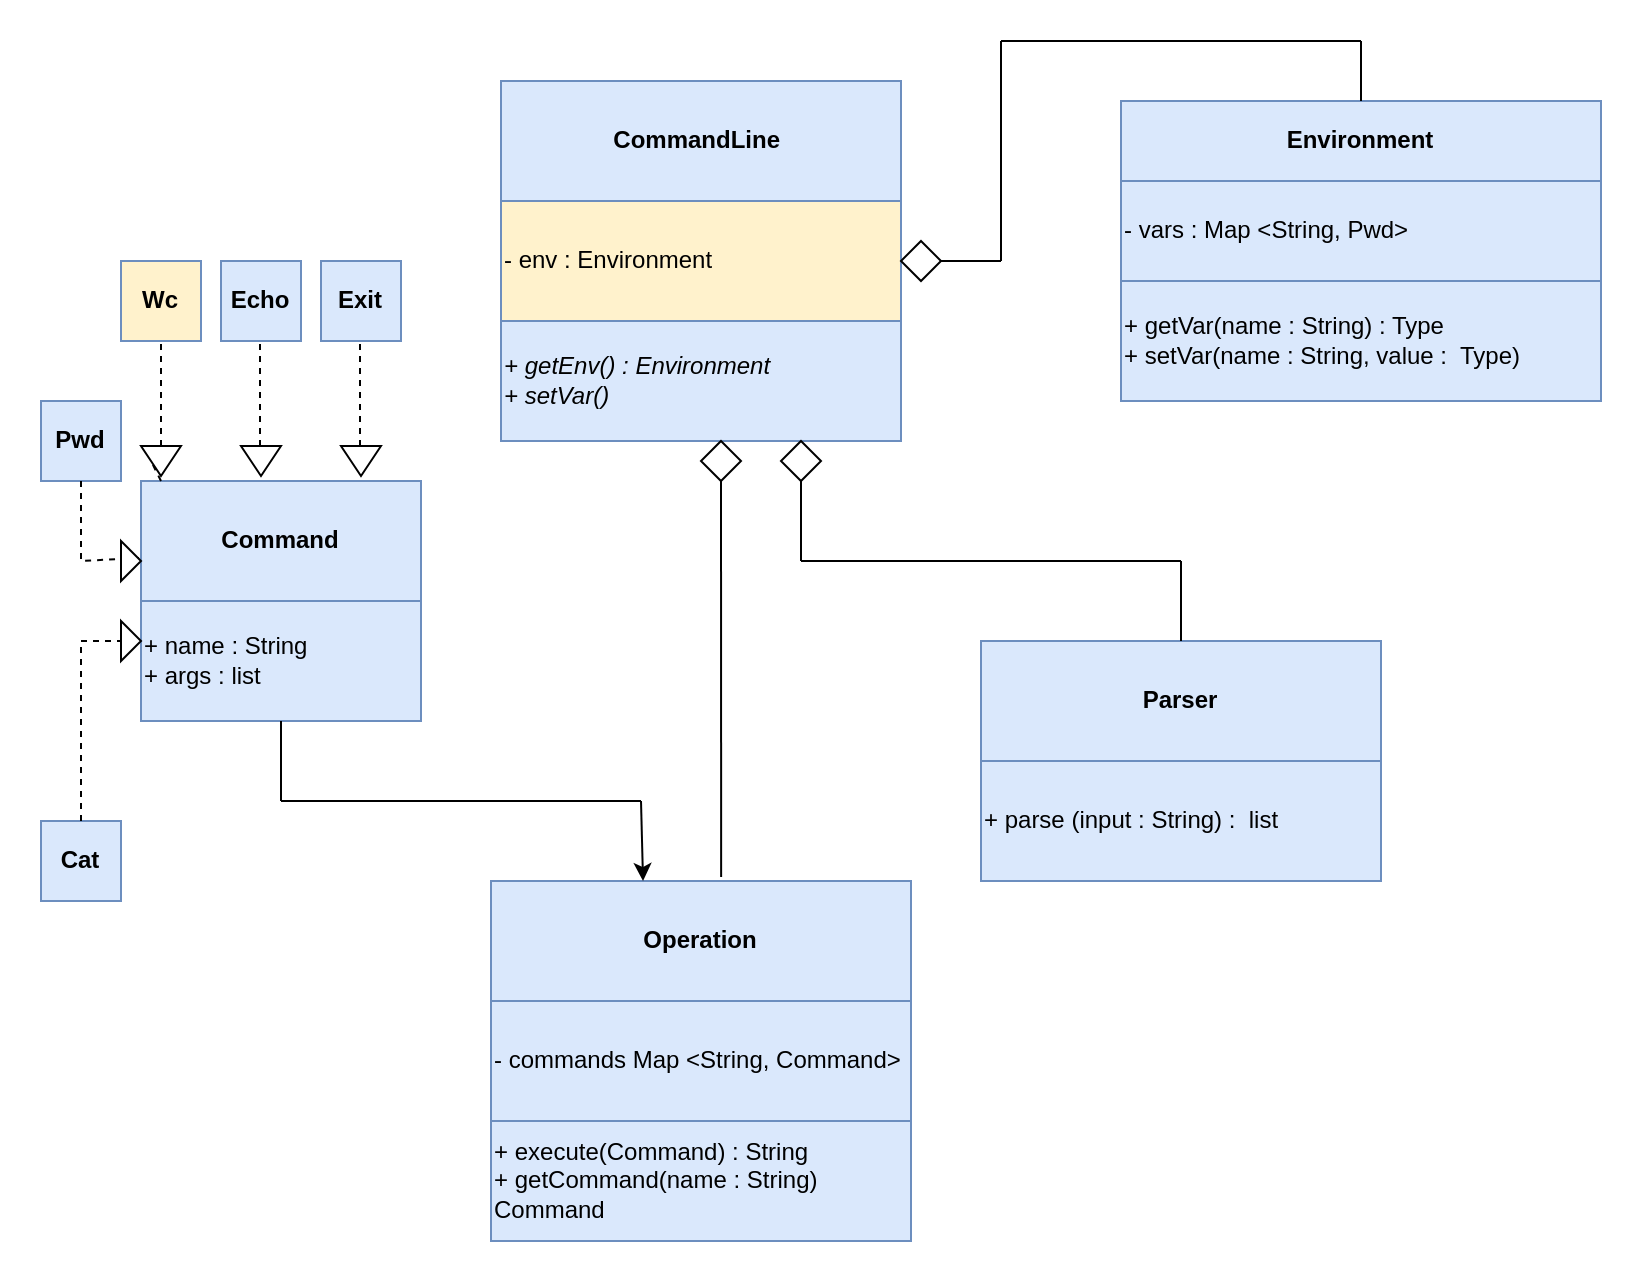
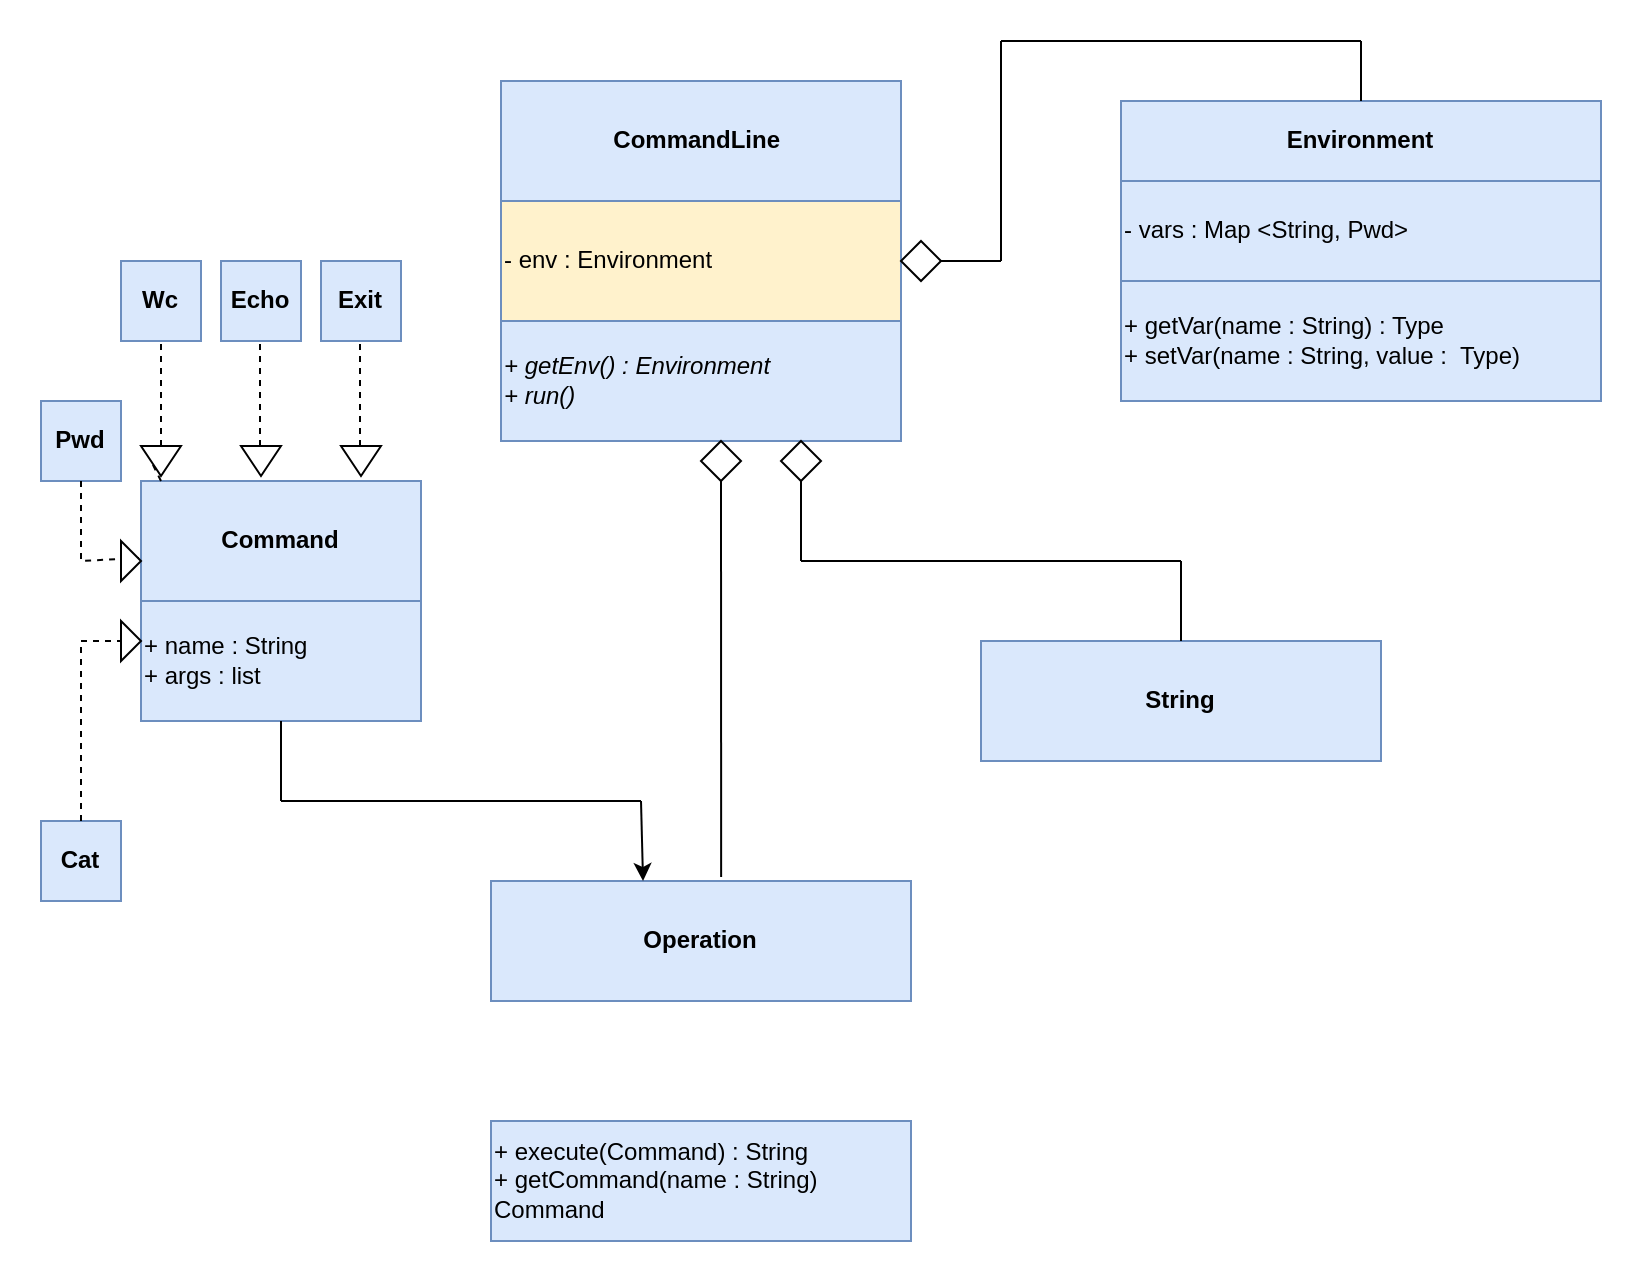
(161, 301) -> (161, 301)
(651, 381) -> (651, 381)
(1181, 701) -> (1181, 701)
(1181, 821) -> none
(701, 1061) -> none
